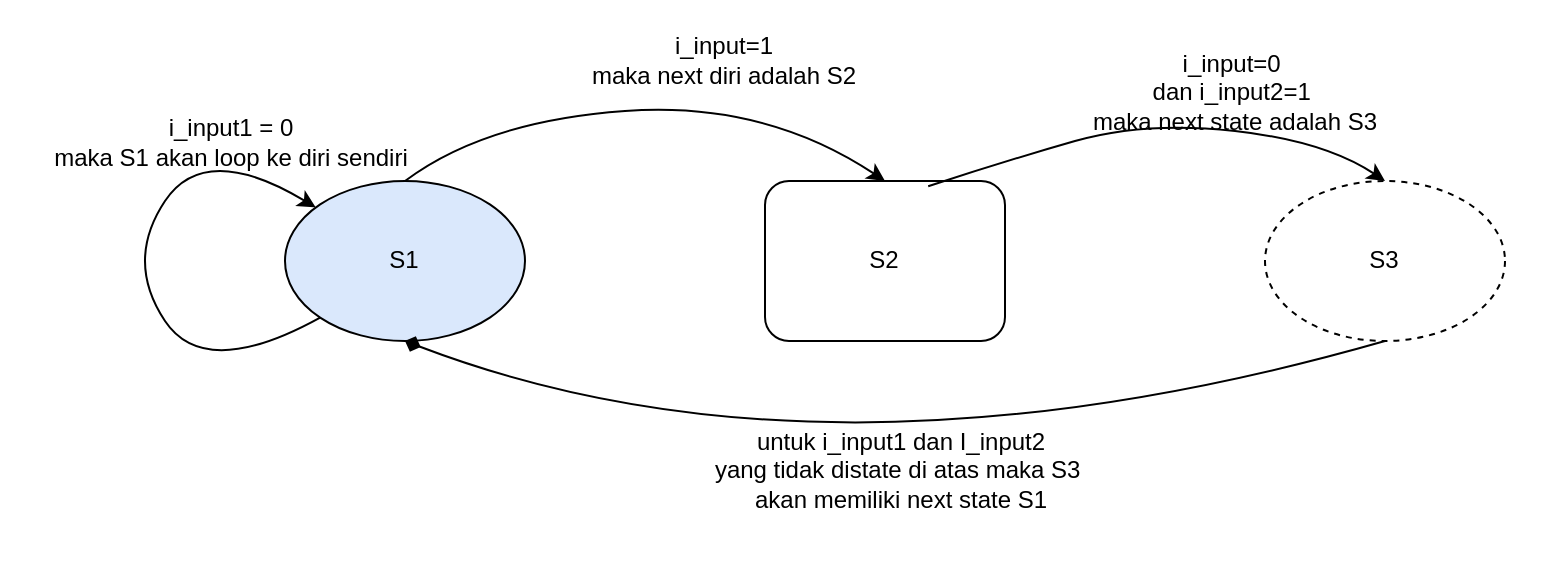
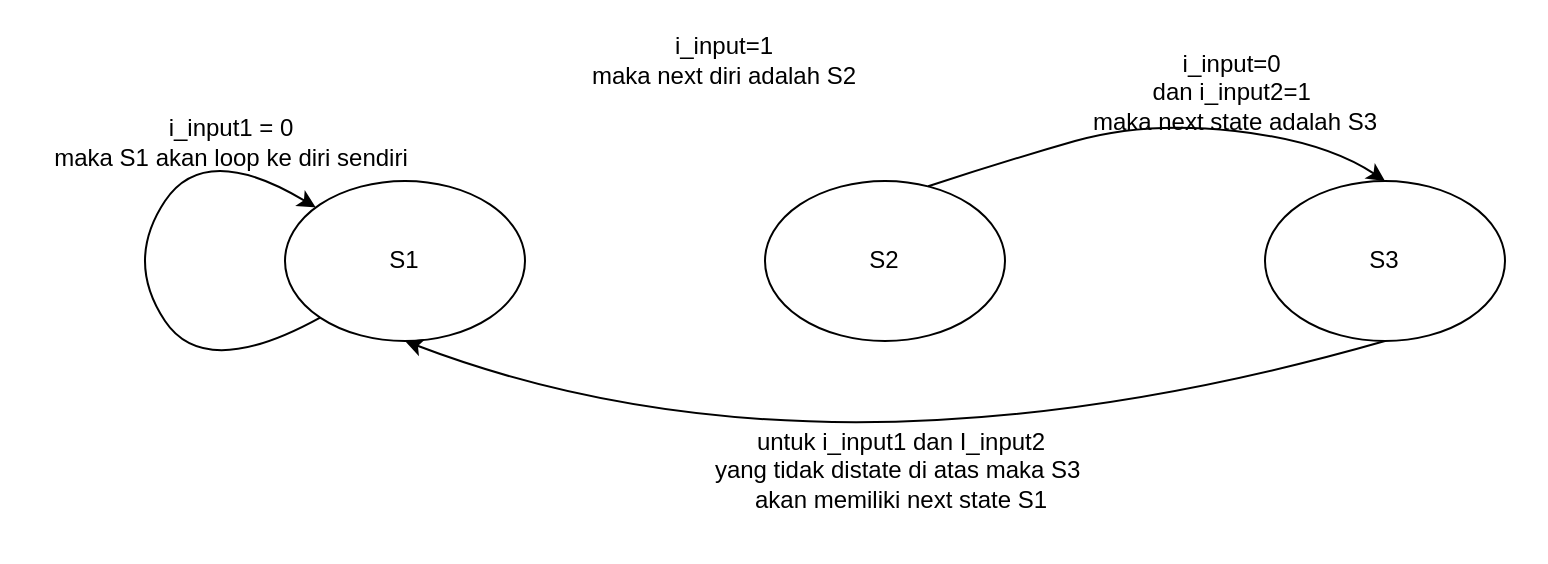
(639, 110) -> none
(405, 261) -> (405, 261)
(885, 261) -> (885, 261)
(1385, 261) -> (1385, 261)
(420, 347) -> (419, 346)
